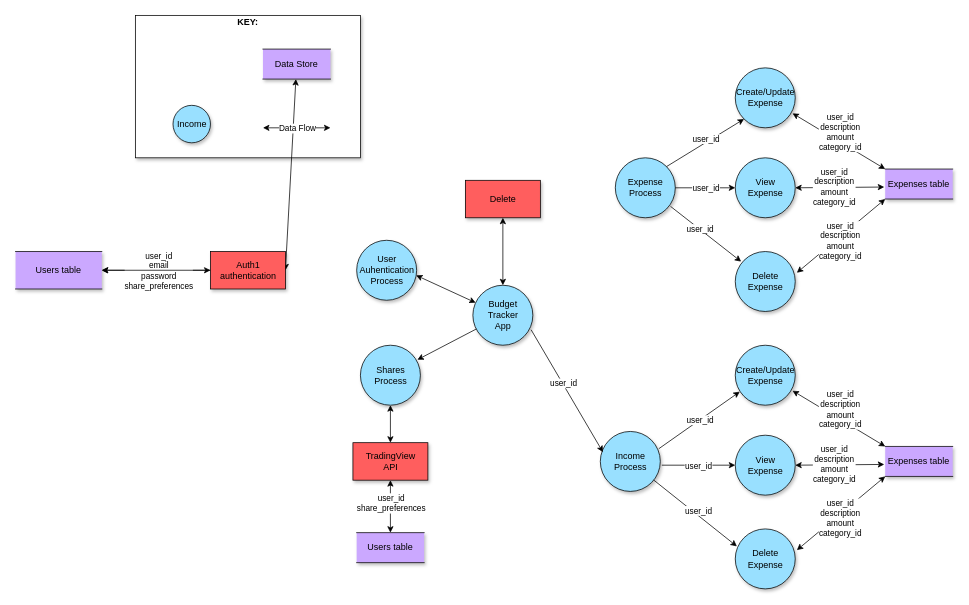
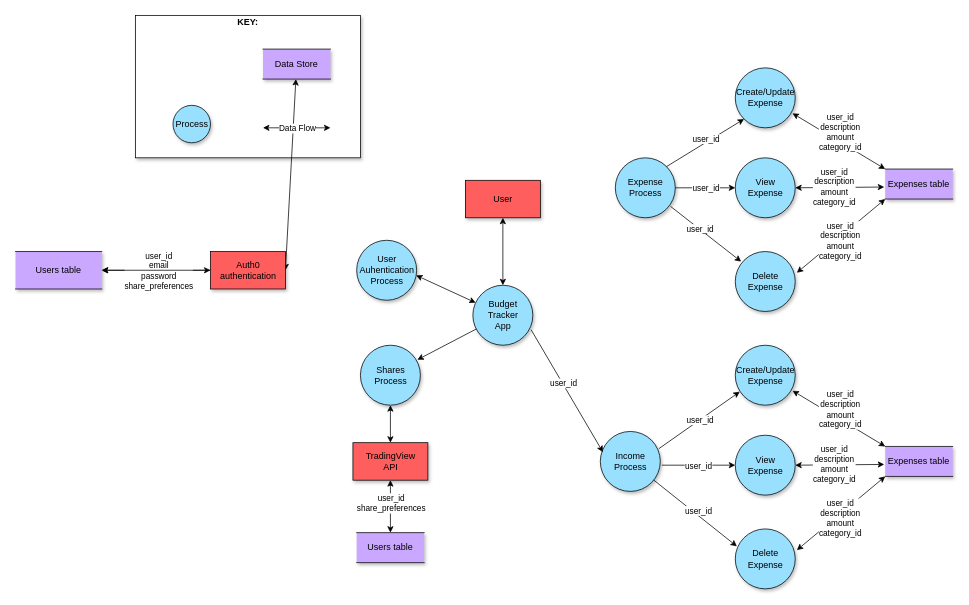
(192, 124) -> (192, 124)
(503, 199) -> (503, 199)
(248, 270) -> (248, 270)
